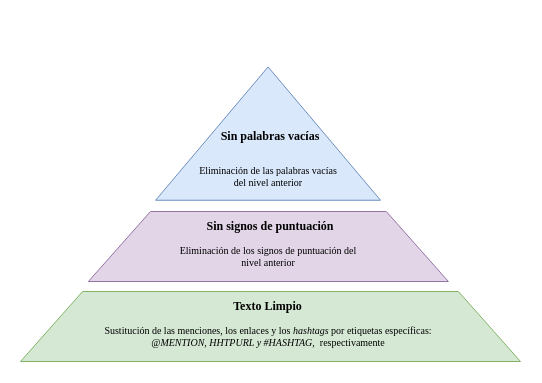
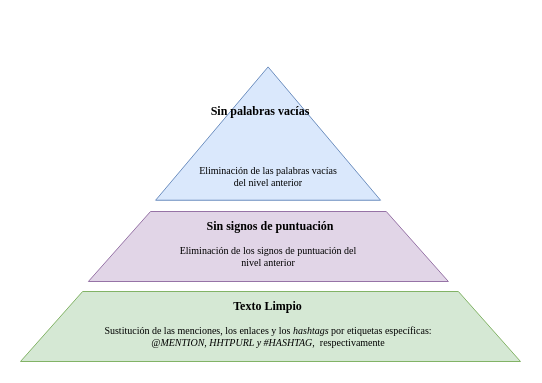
(270, 137) -> (260, 112)
